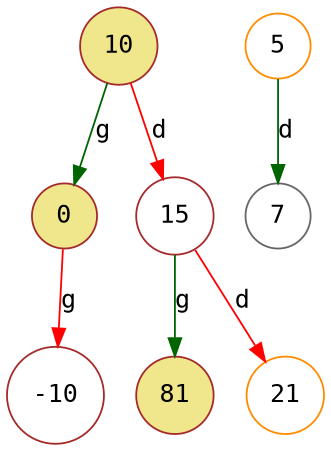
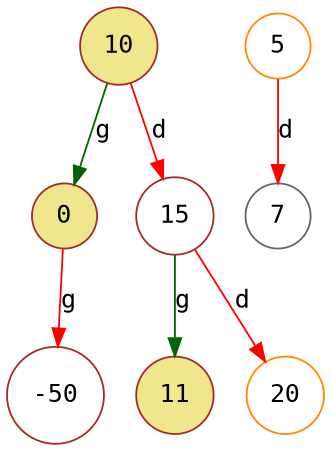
(278, 122) -> (278, 122)
(55, 395) -> (55, 395)
(175, 395) -> (175, 395)
(285, 395) -> (285, 395)
